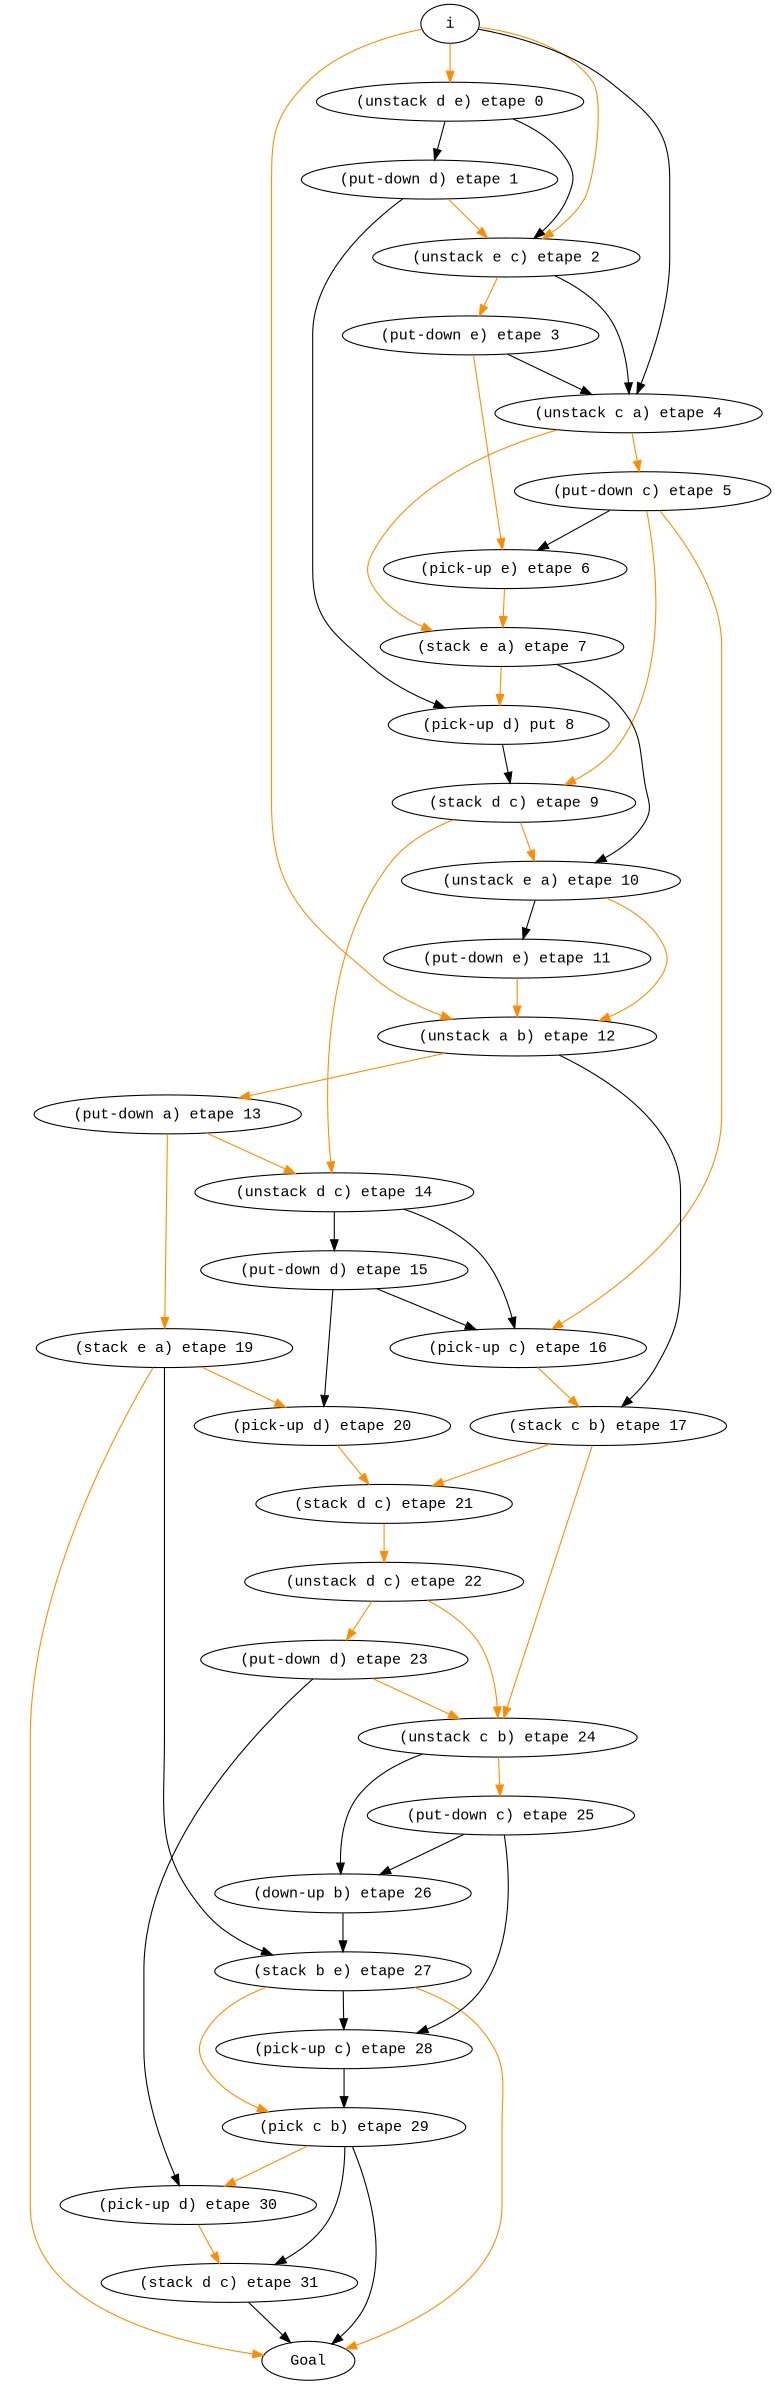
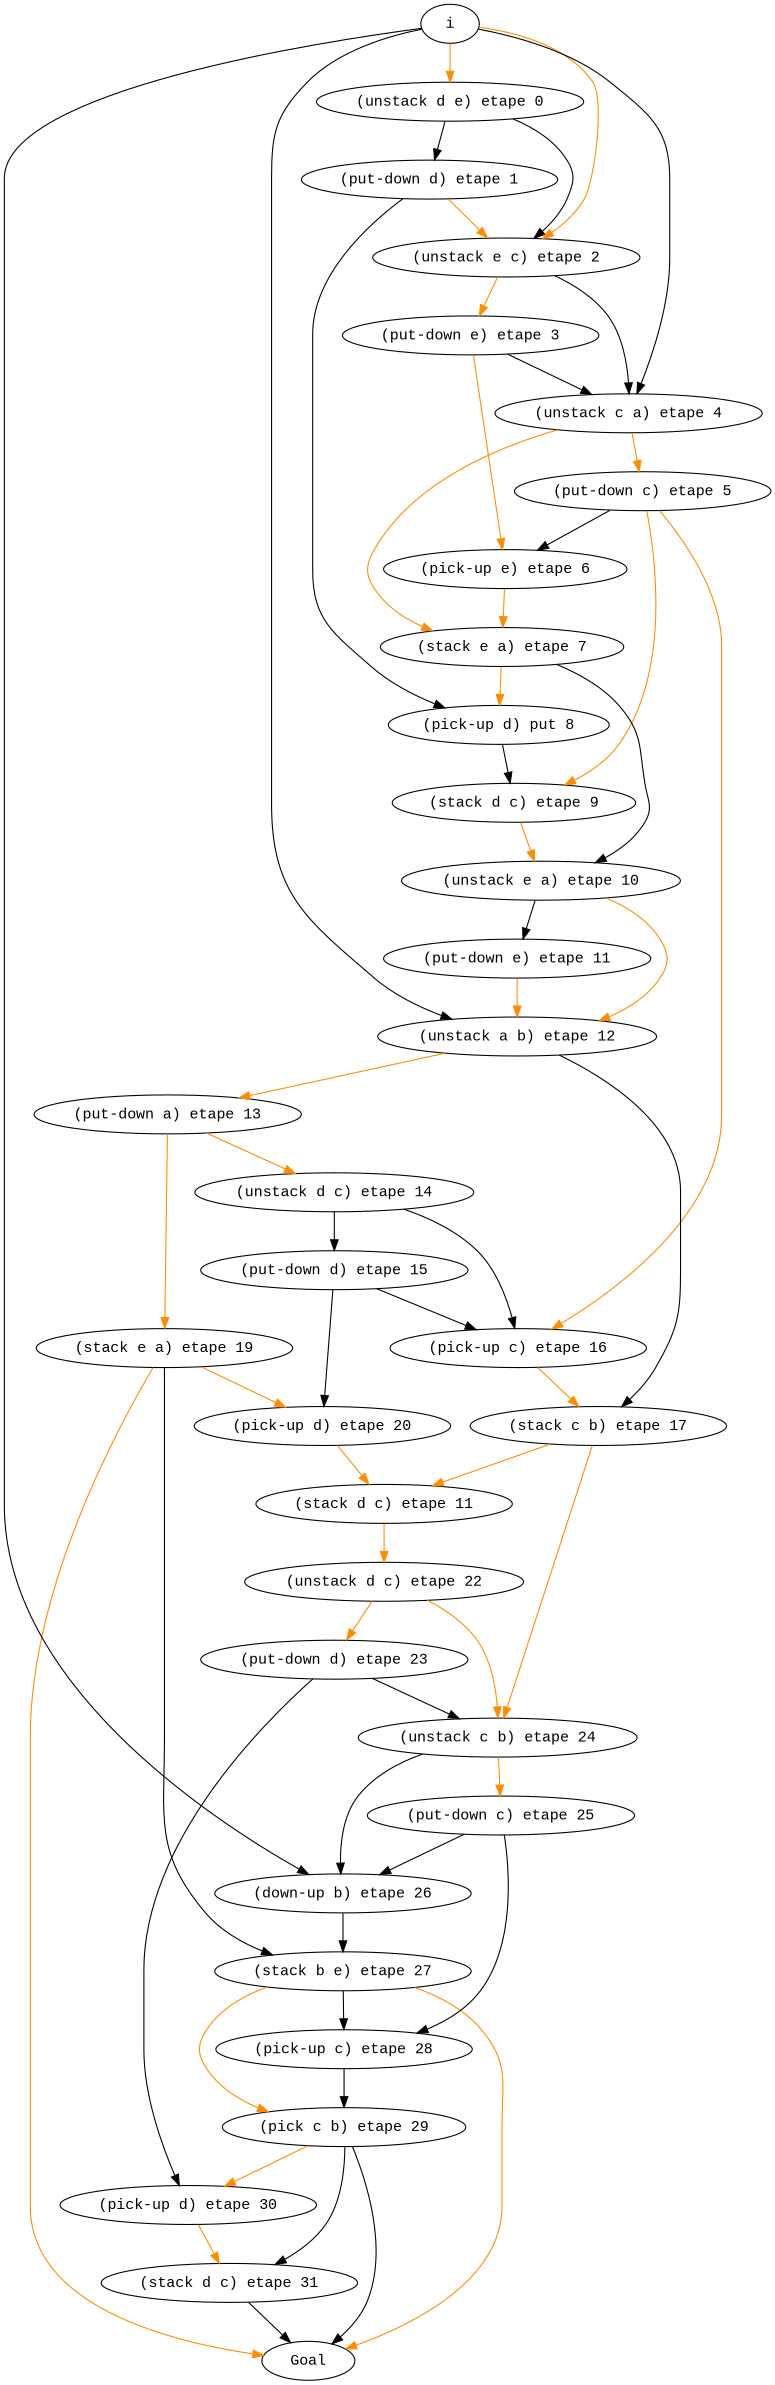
(272, 518) -> (272, 518)
none -> (4, 856)
(342, 969) -> none
(384, 1504) -> (384, 1504)
(411, 1696) -> (411, 1696)
